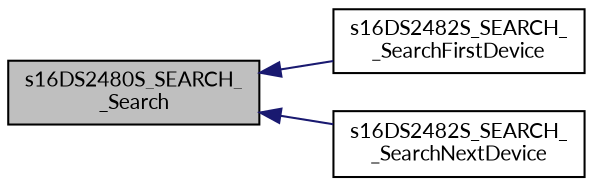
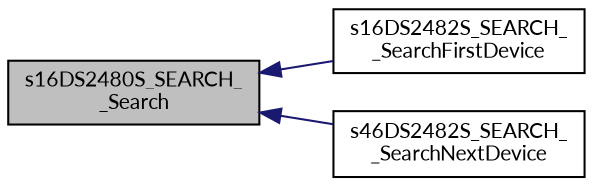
(459, 144) -> (459, 144)
